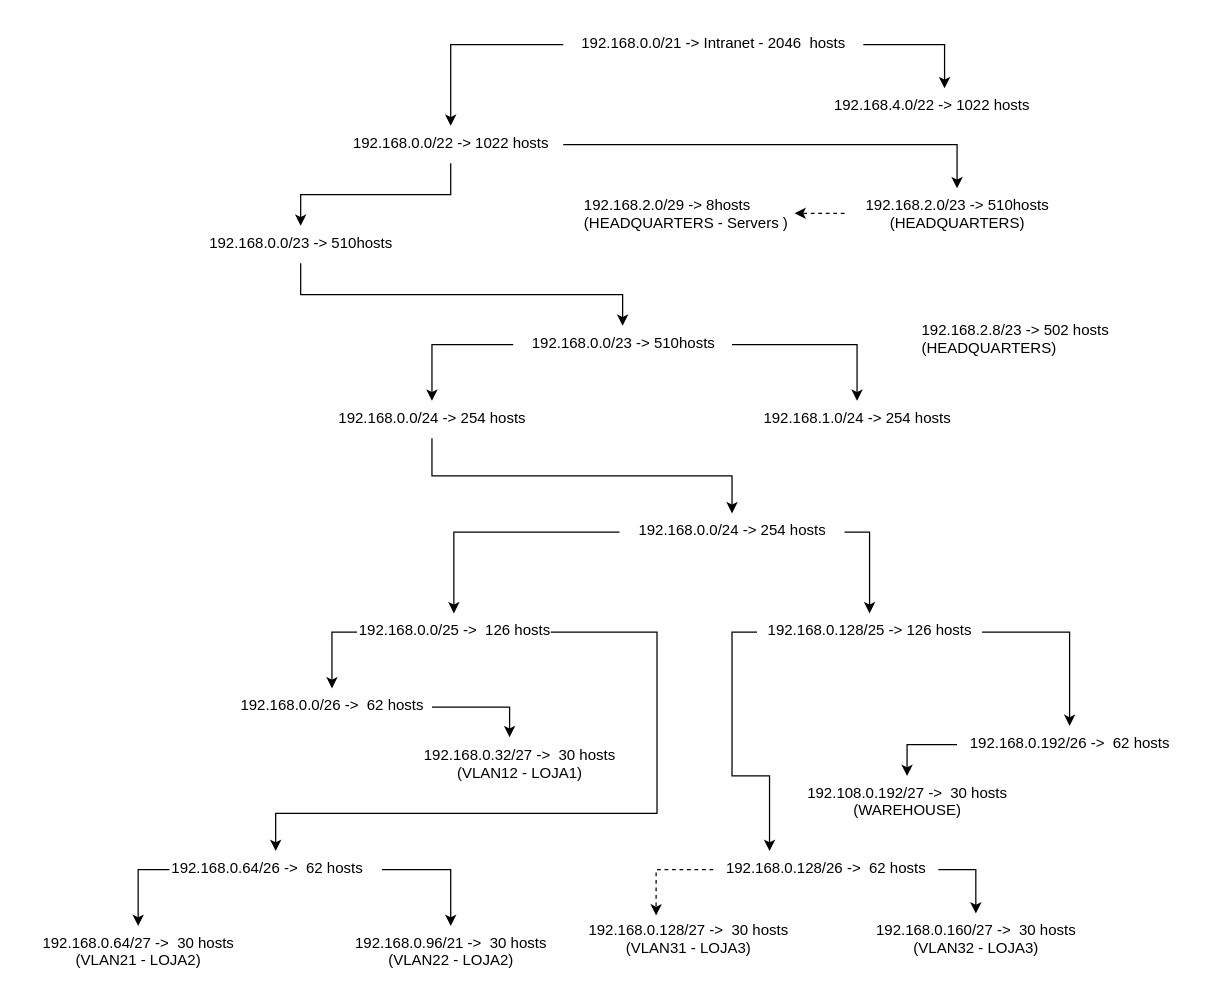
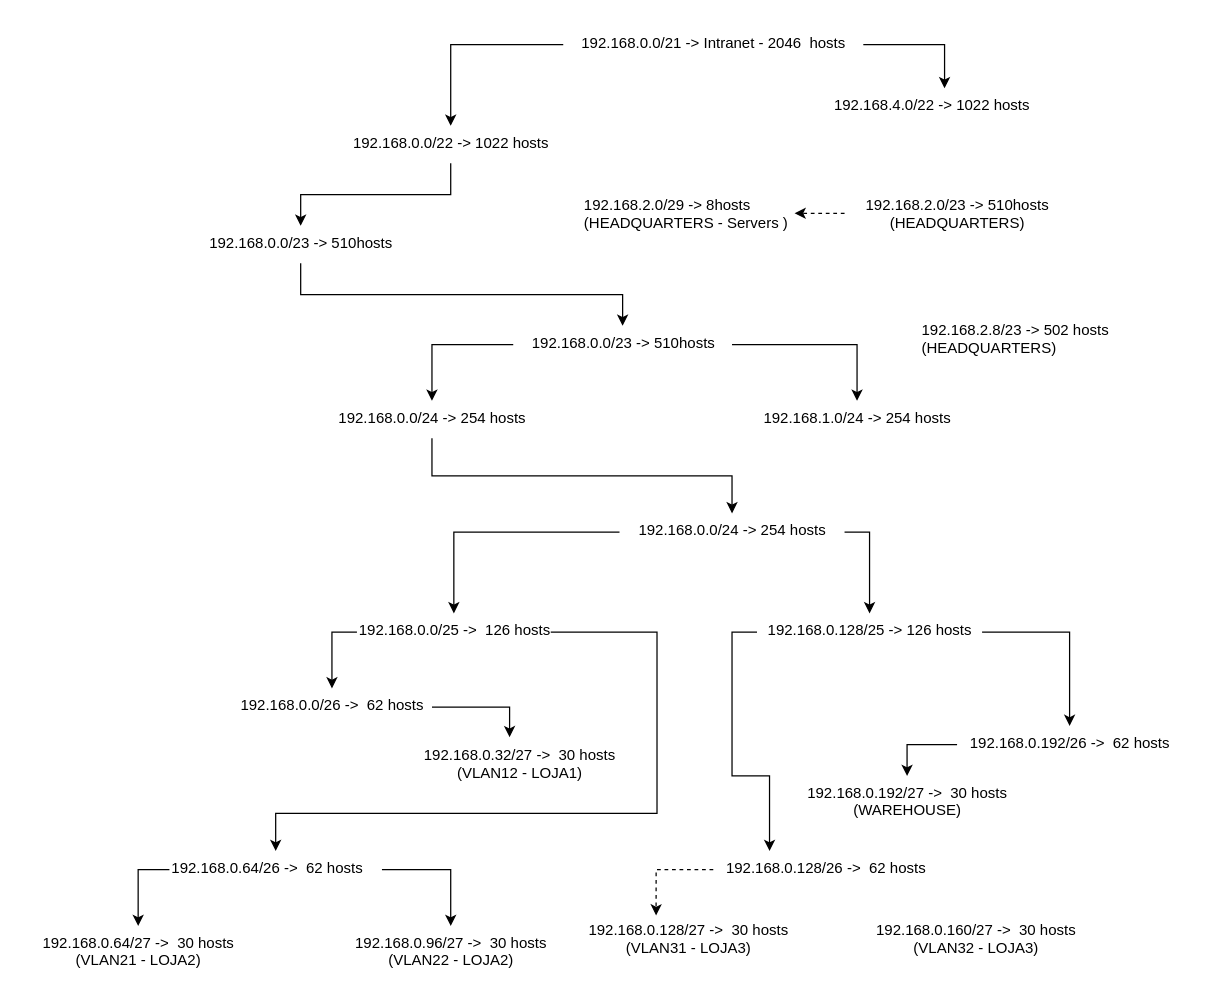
(778, 144) -> none
(908, 802) -> (908, 802)
(975, 869) -> none
(451, 952) -> (451, 952)
